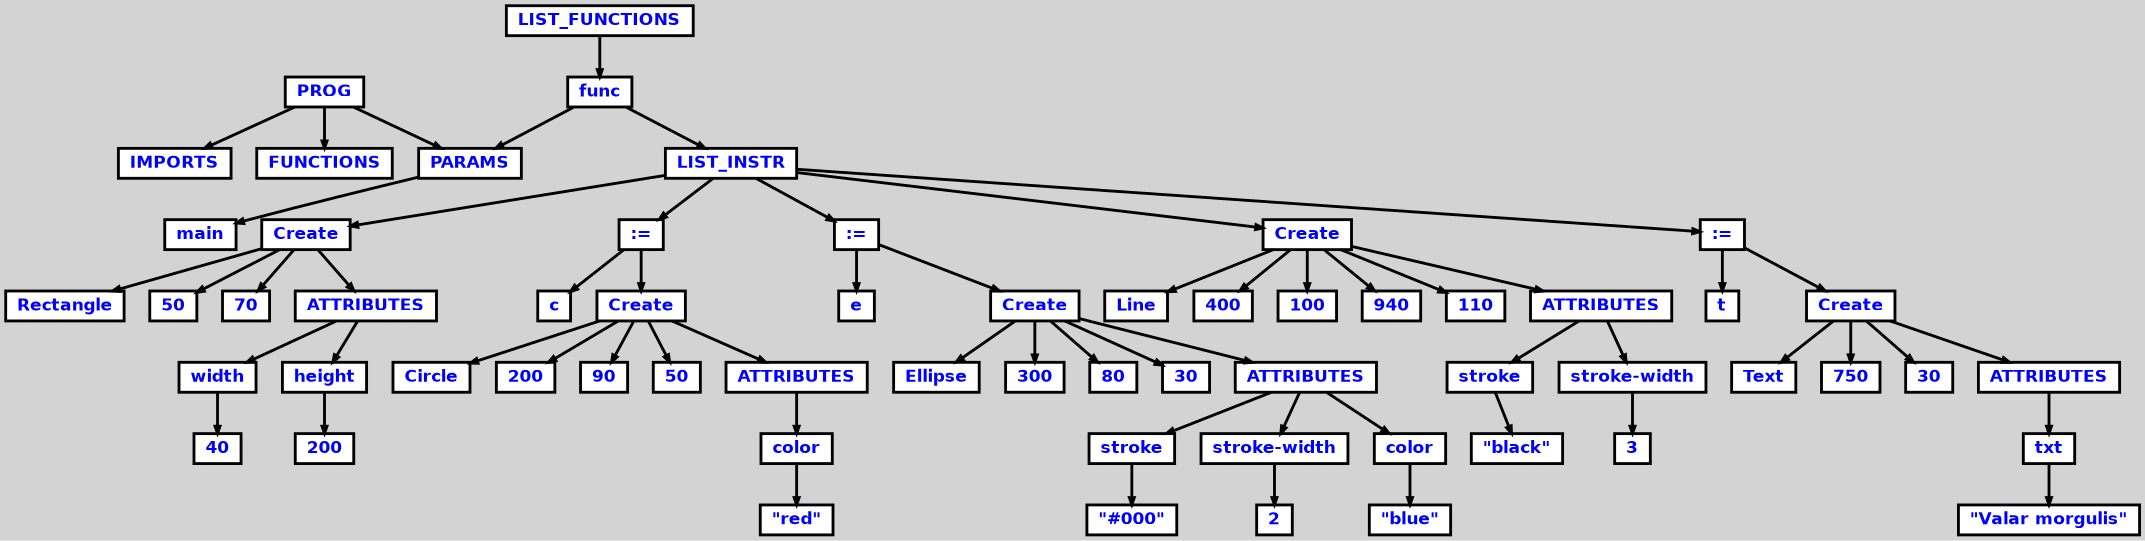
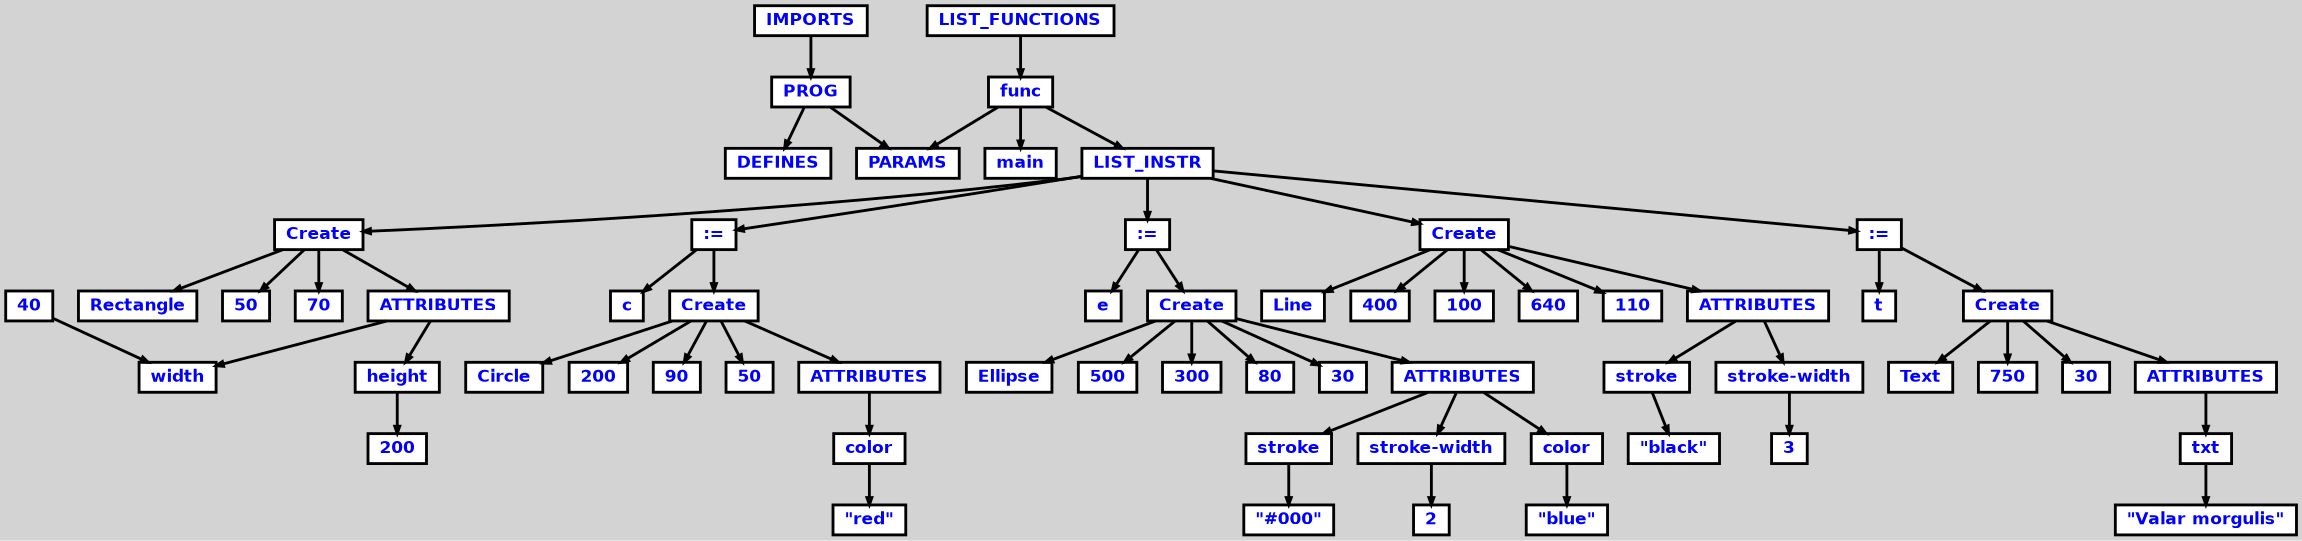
(253, 126) -> (811, 53)
(325, 163) -> (778, 163)
(331, 199) -> (1021, 124)
(1391, 306) -> (1548, 306)
none -> (1108, 377)
(218, 409) -> (97, 339)
